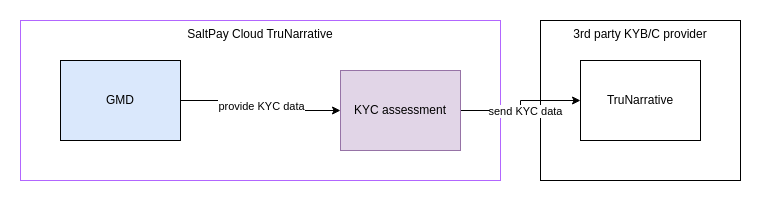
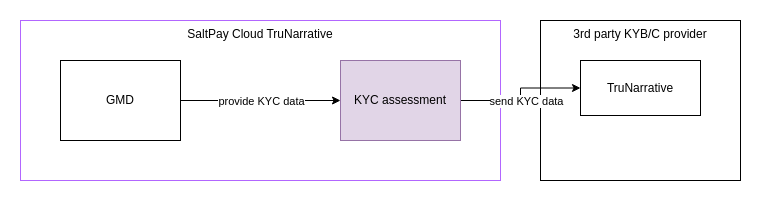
(121, 101) -> (121, 101)
(641, 101) -> (641, 88)
(401, 111) -> (401, 101)
